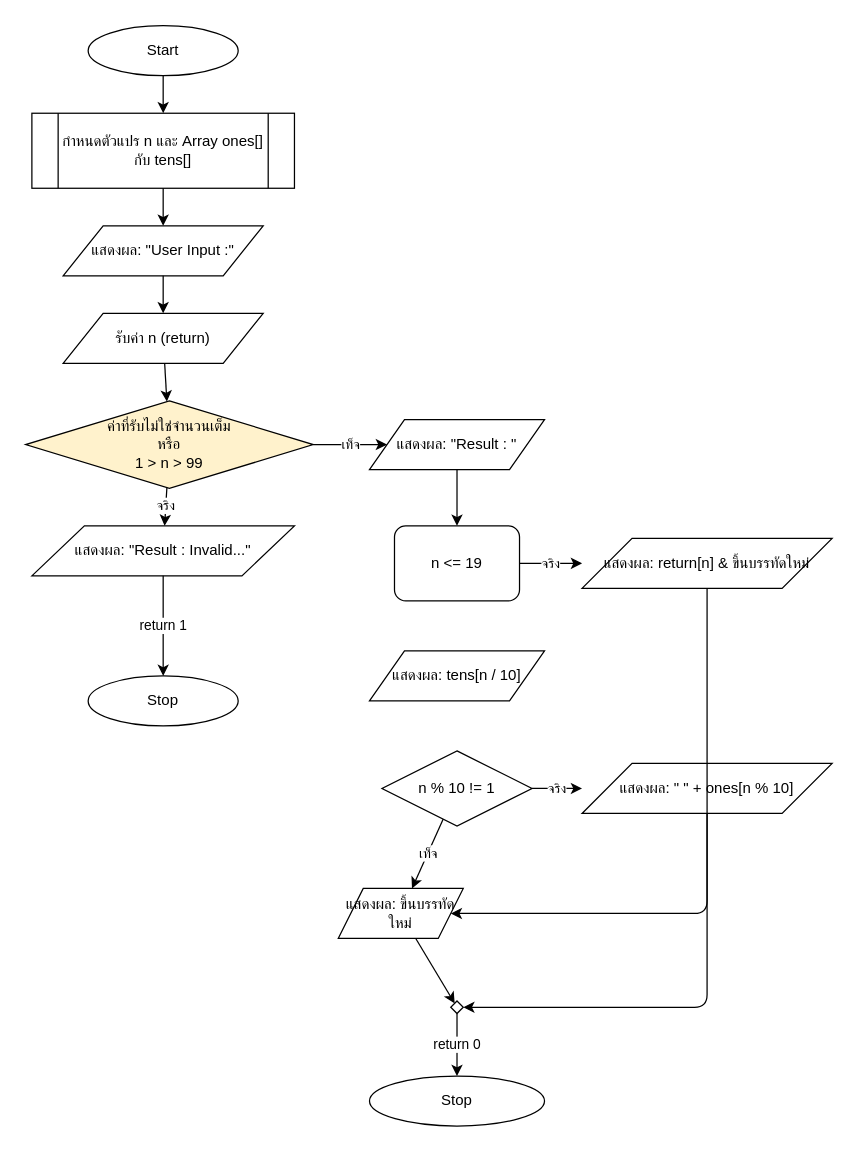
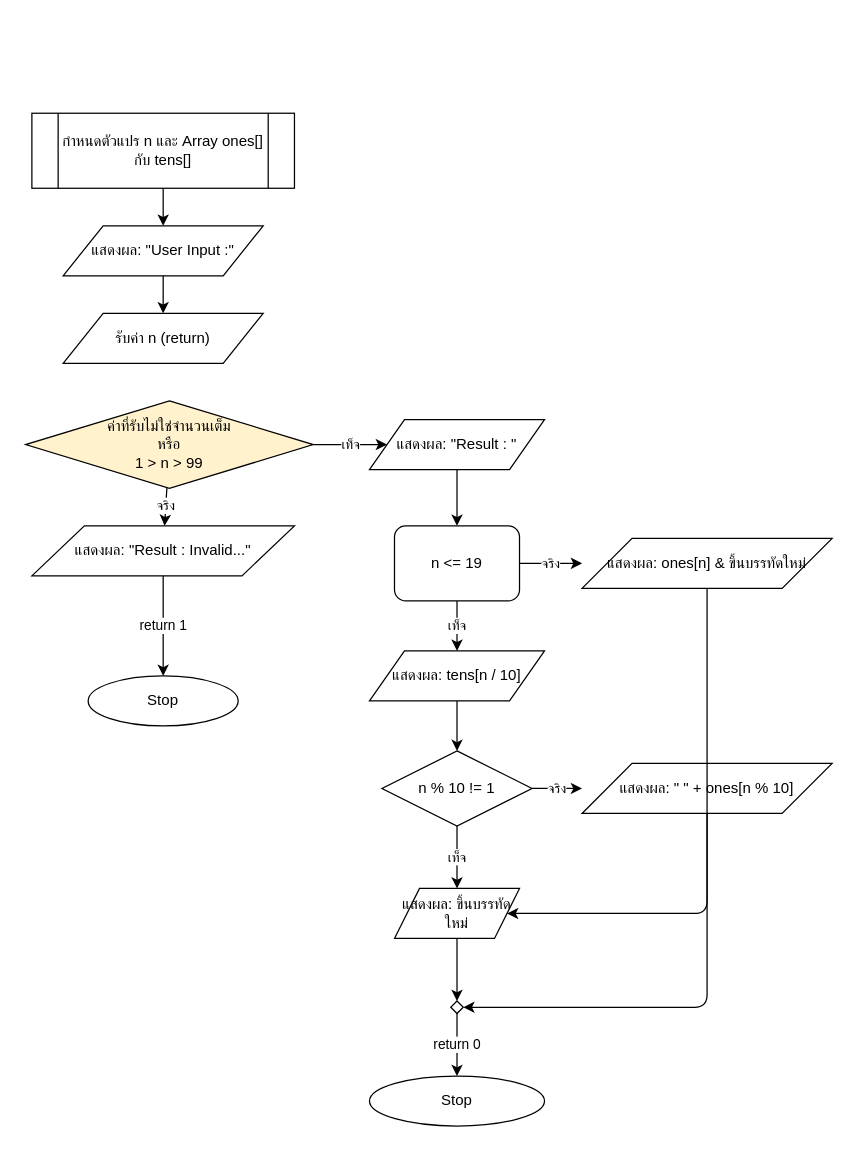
(163, 51) -> none
(163, 90) -> none
(165, 378) -> none
(707, 563) -> (707, 563)
none -> (457, 622)
none -> (457, 722)
(401, 913) -> (457, 913)
